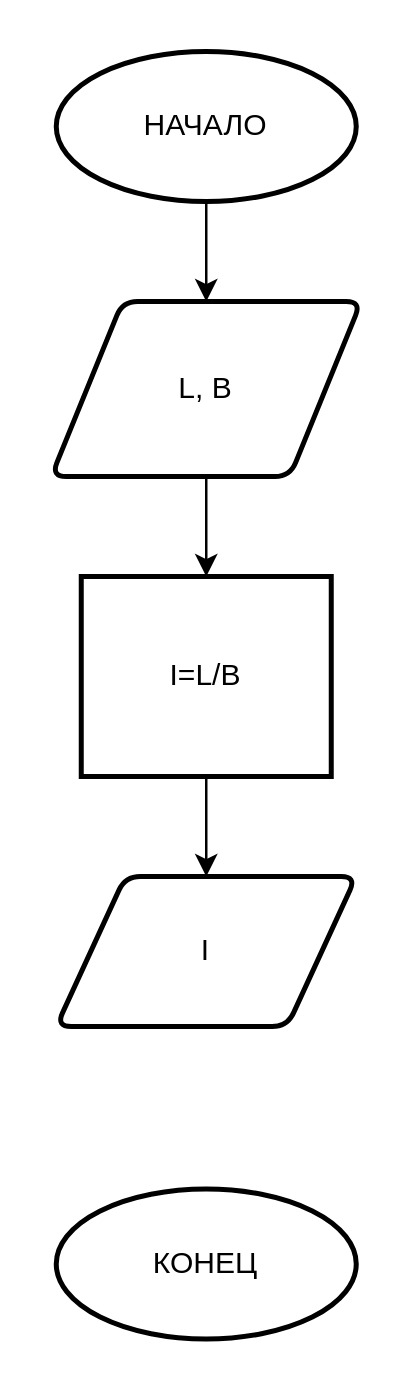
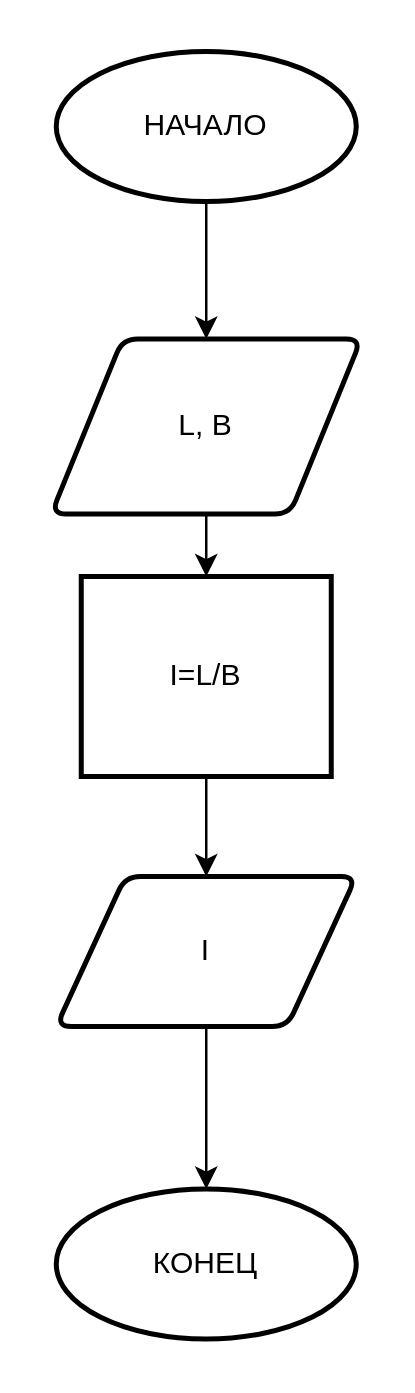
(206, 389) -> (206, 426)
none -> (206, 1100)
